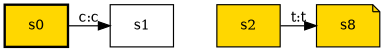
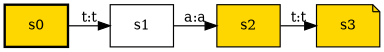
(89, 18) -> (89, 18)
none -> (189, 26)
(348, 26) -> (348, 26)
